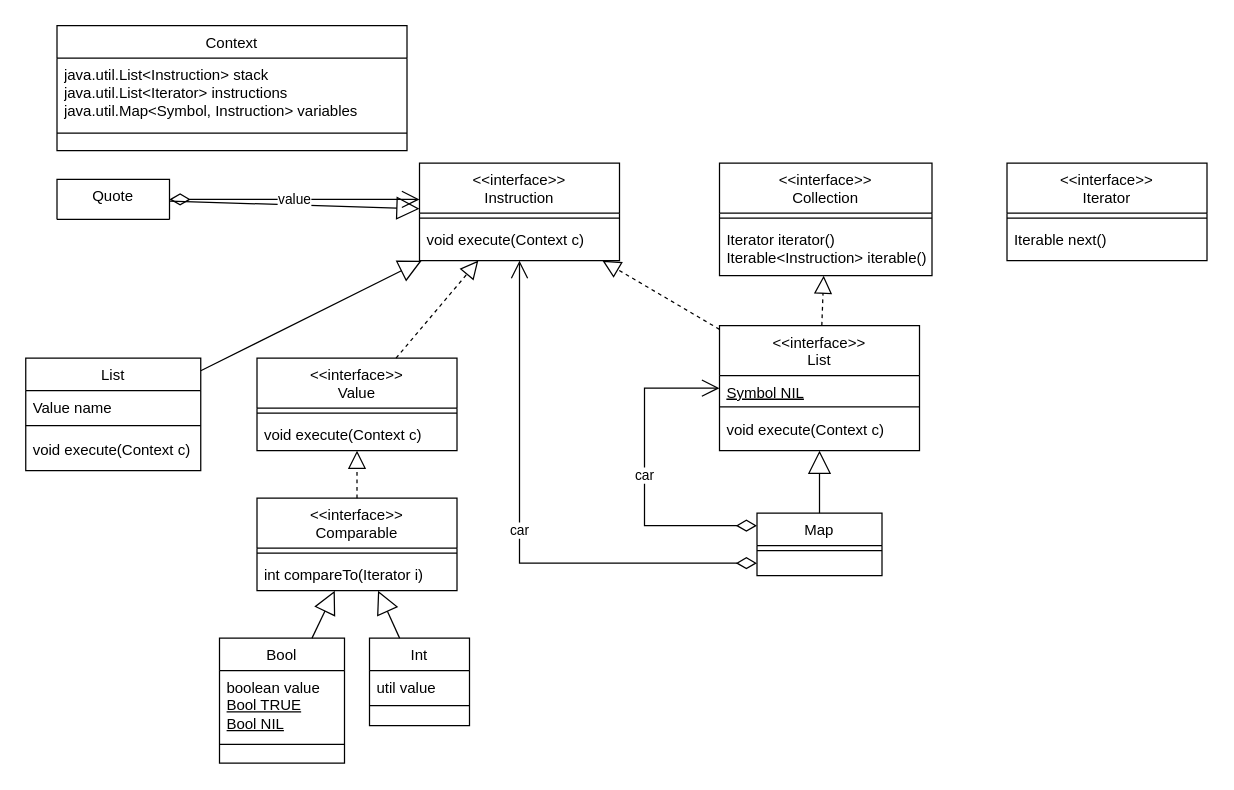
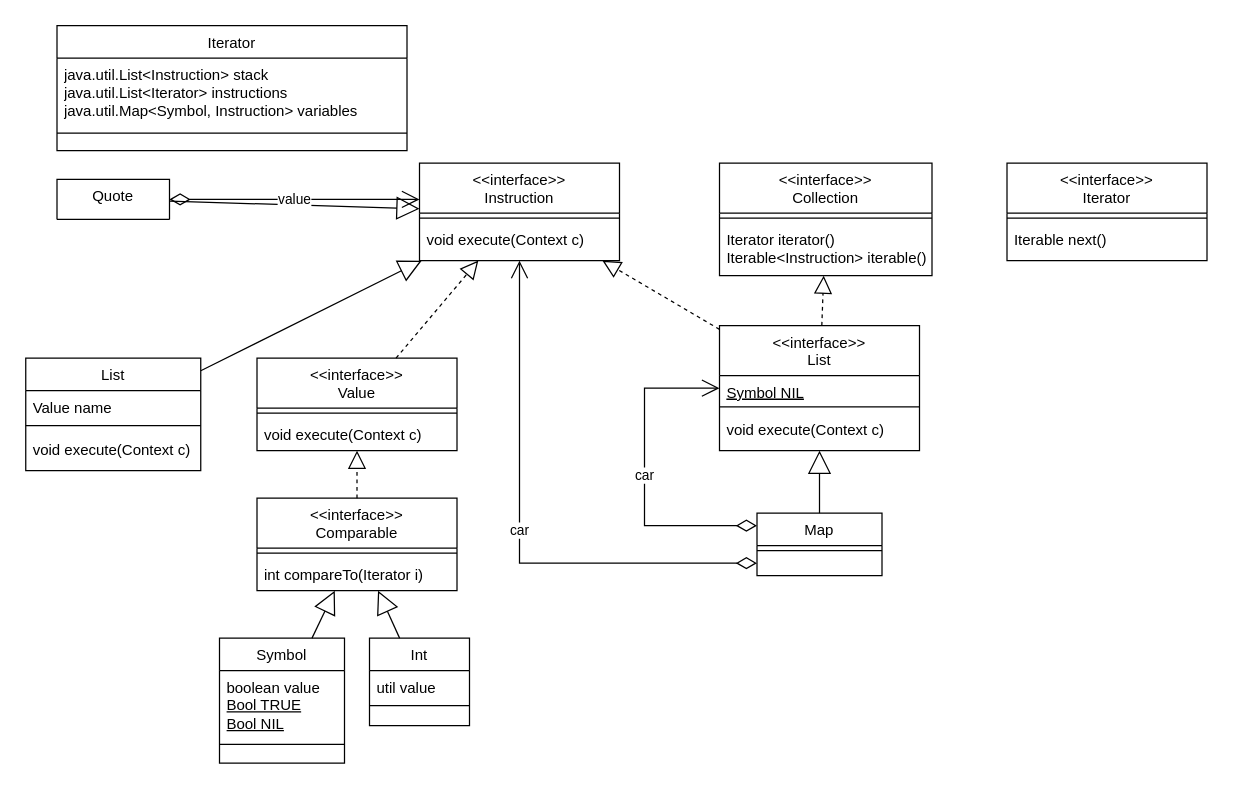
(231, 43) -> (231, 43)
(281, 655) -> (281, 655)
